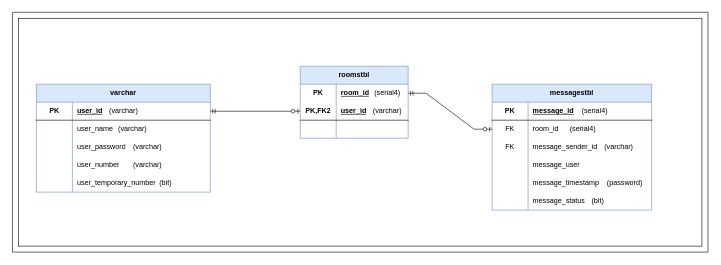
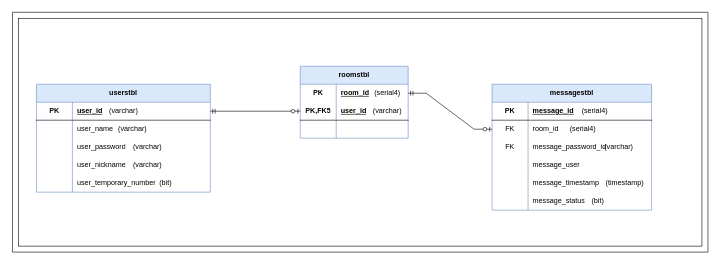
(123, 93) -> (123, 93)
(318, 111) -> (318, 111)
(566, 147) -> (570, 147)
(99, 165) -> (102, 165)
(625, 183) -> (625, 183)
